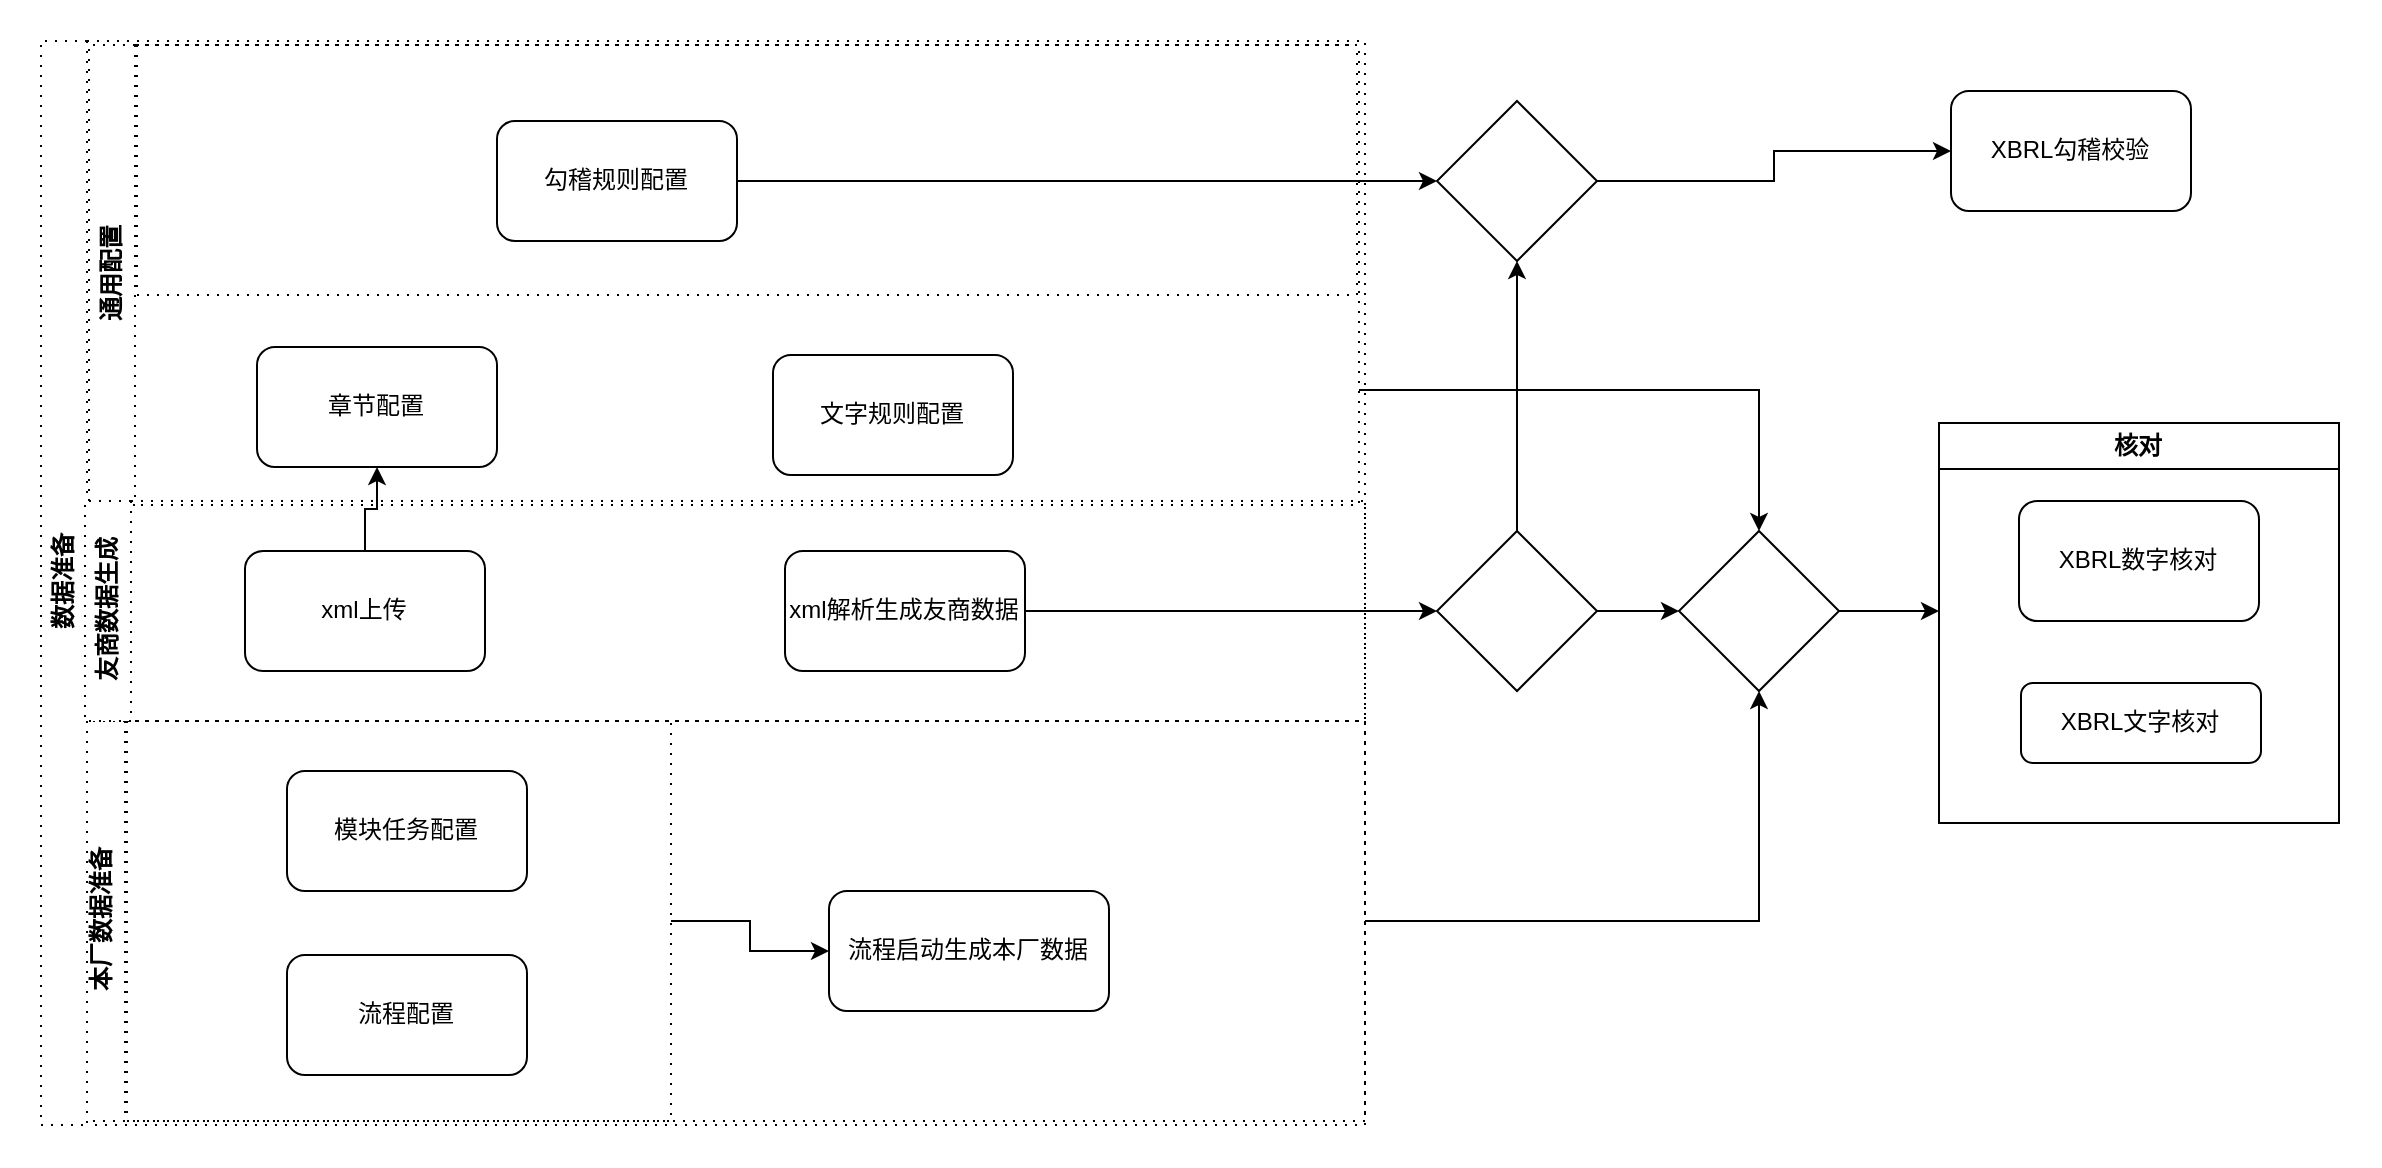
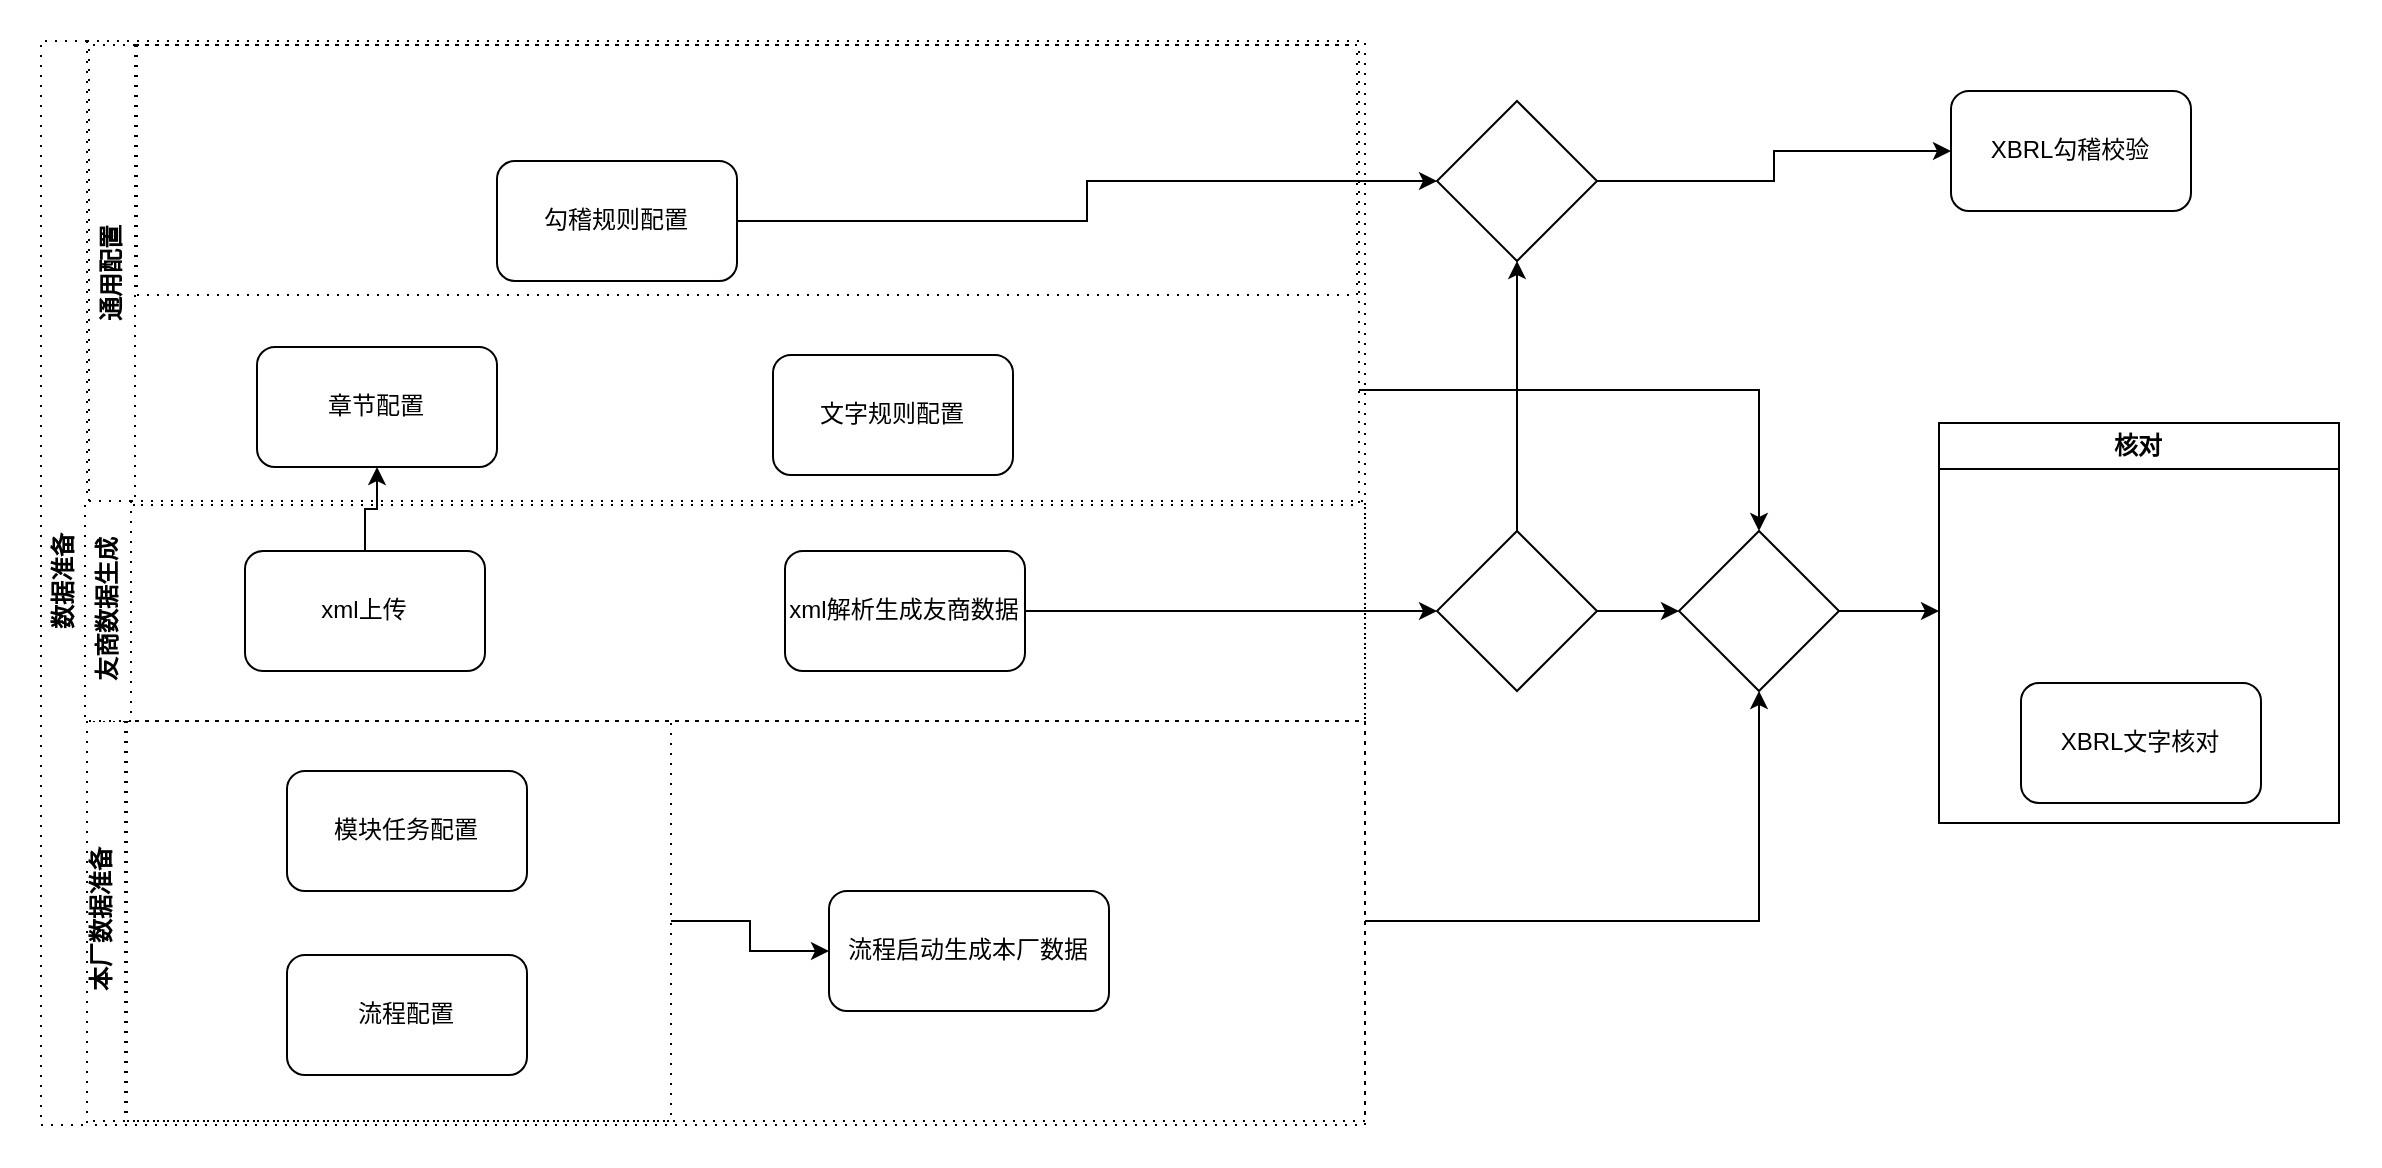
(617, 181) -> (617, 221)
(2139, 561) -> none
(2141, 723) -> (2141, 743)
